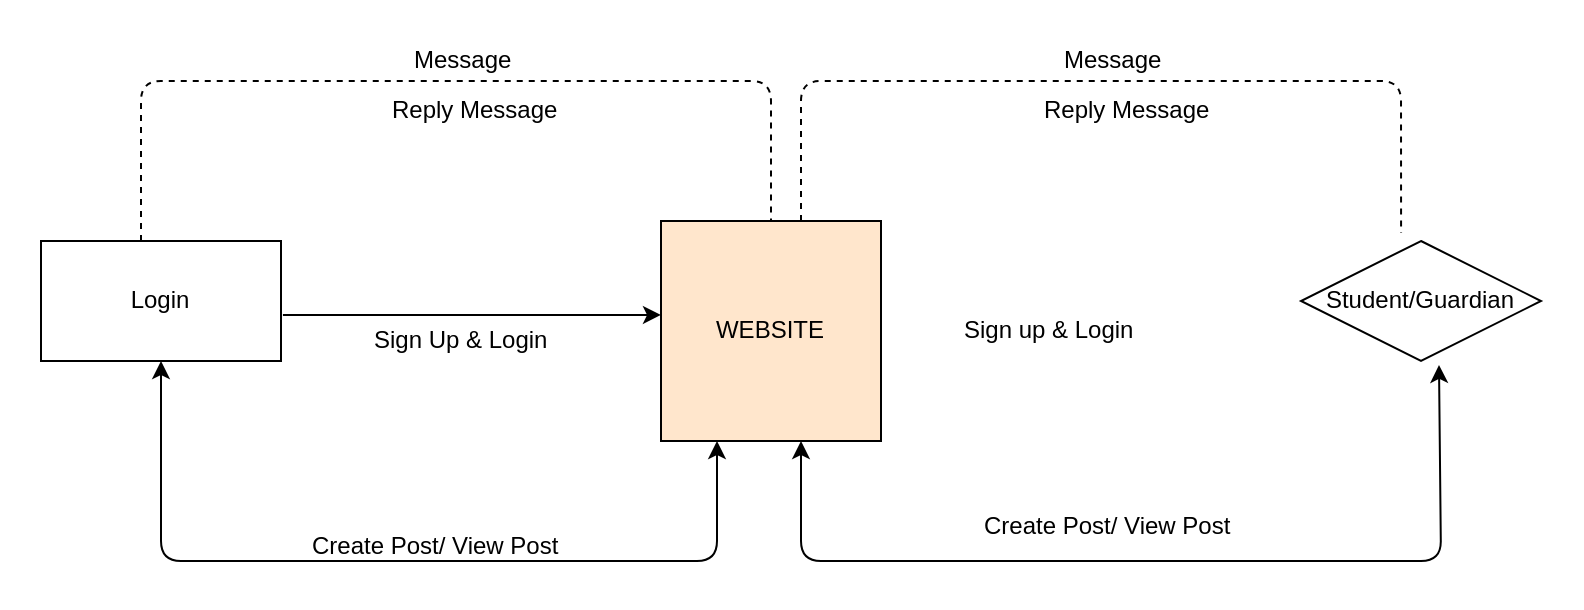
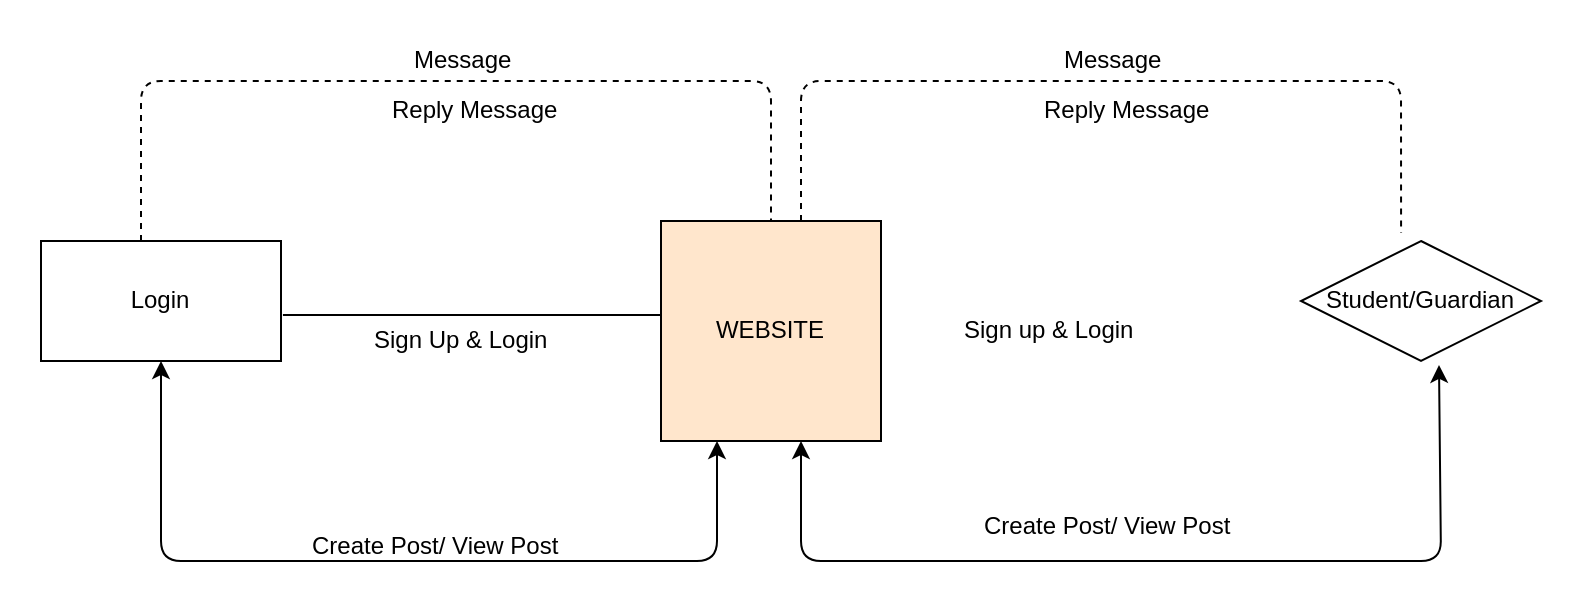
(646, 315) -> (651, 315)
